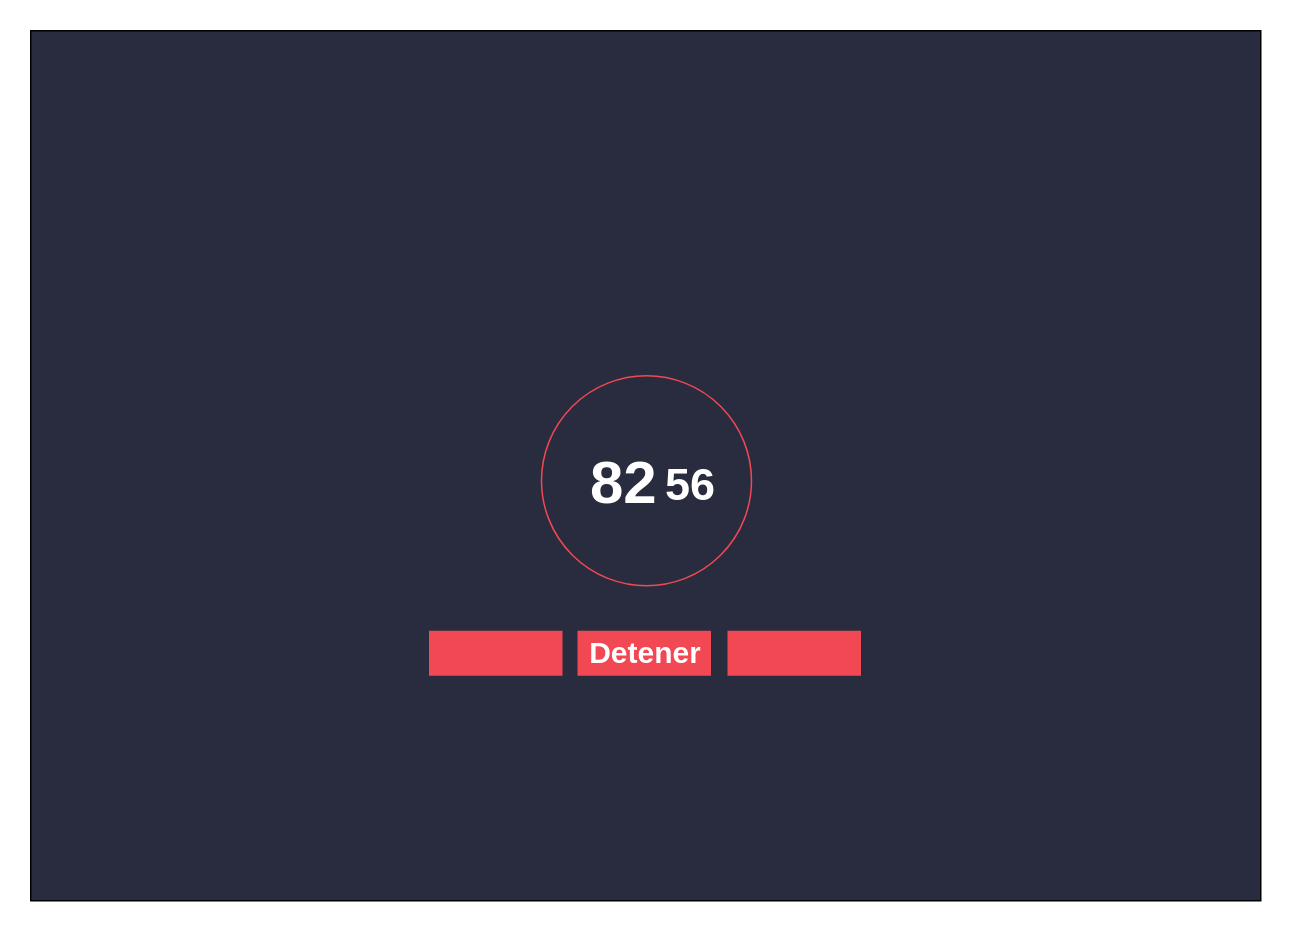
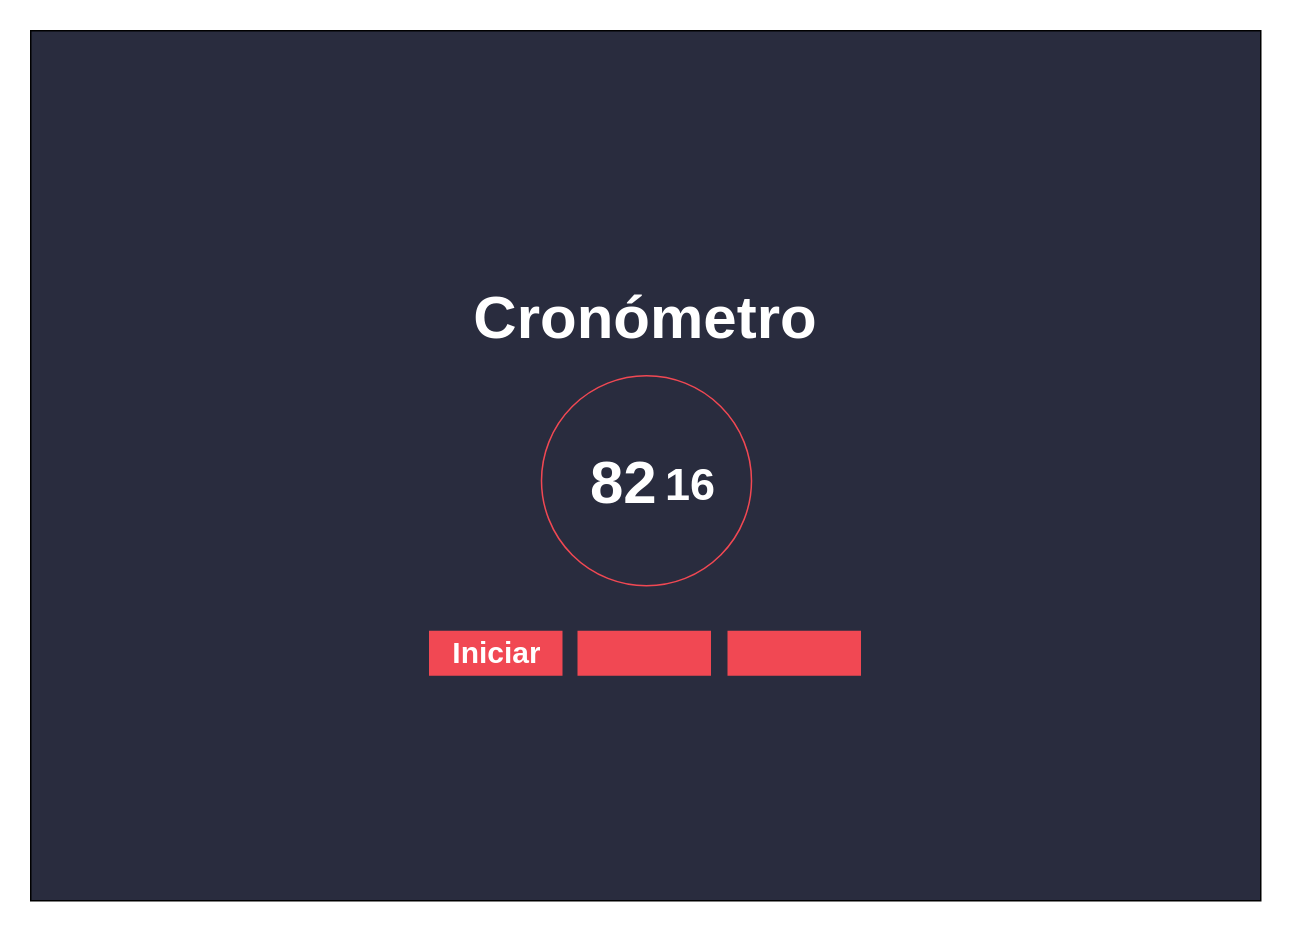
none -> (645, 316)
(691, 455) -> (691, 455)
none -> (497, 653)
(645, 653) -> none
